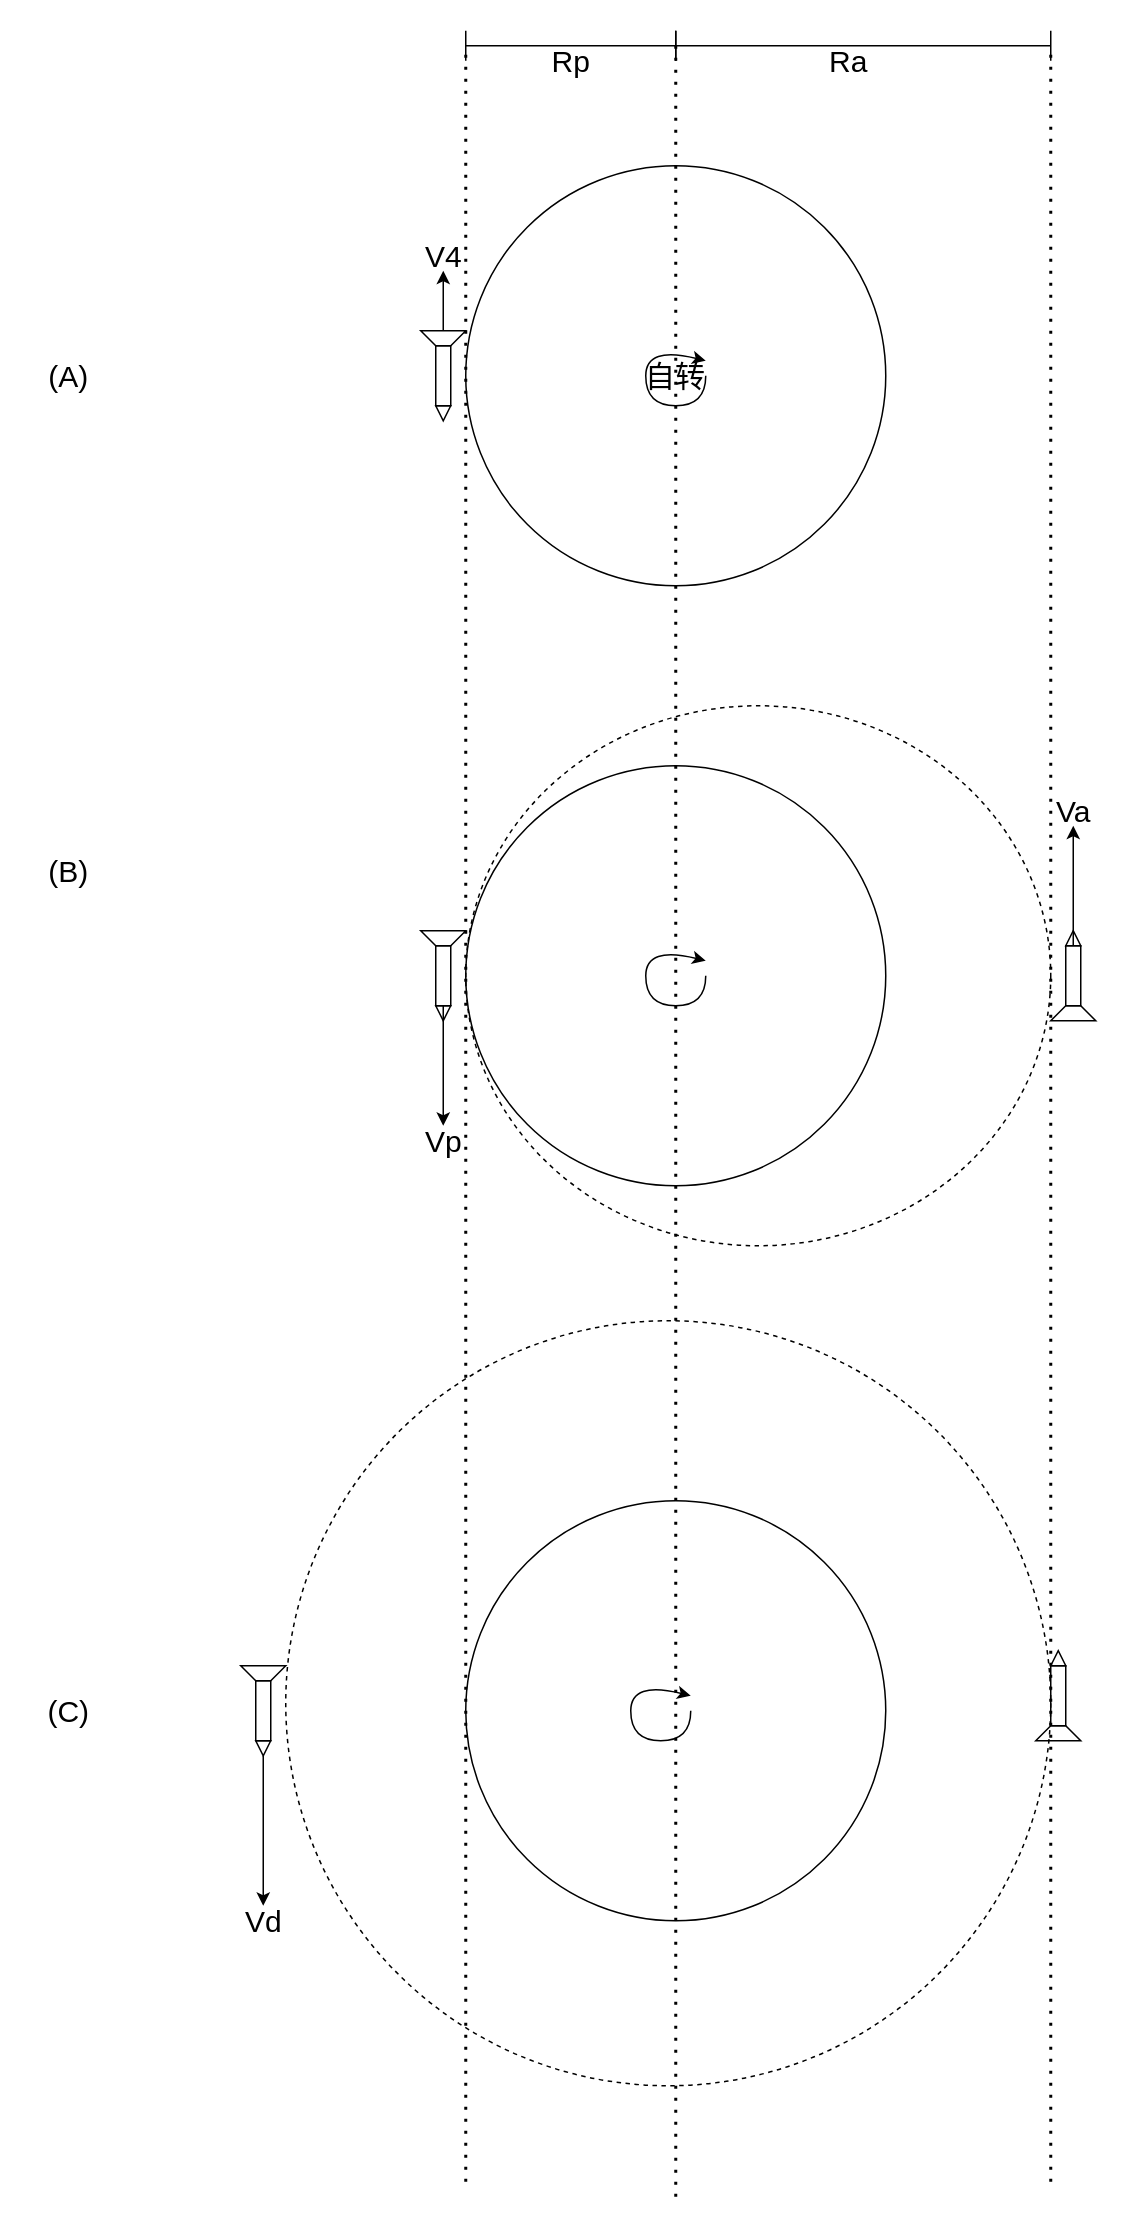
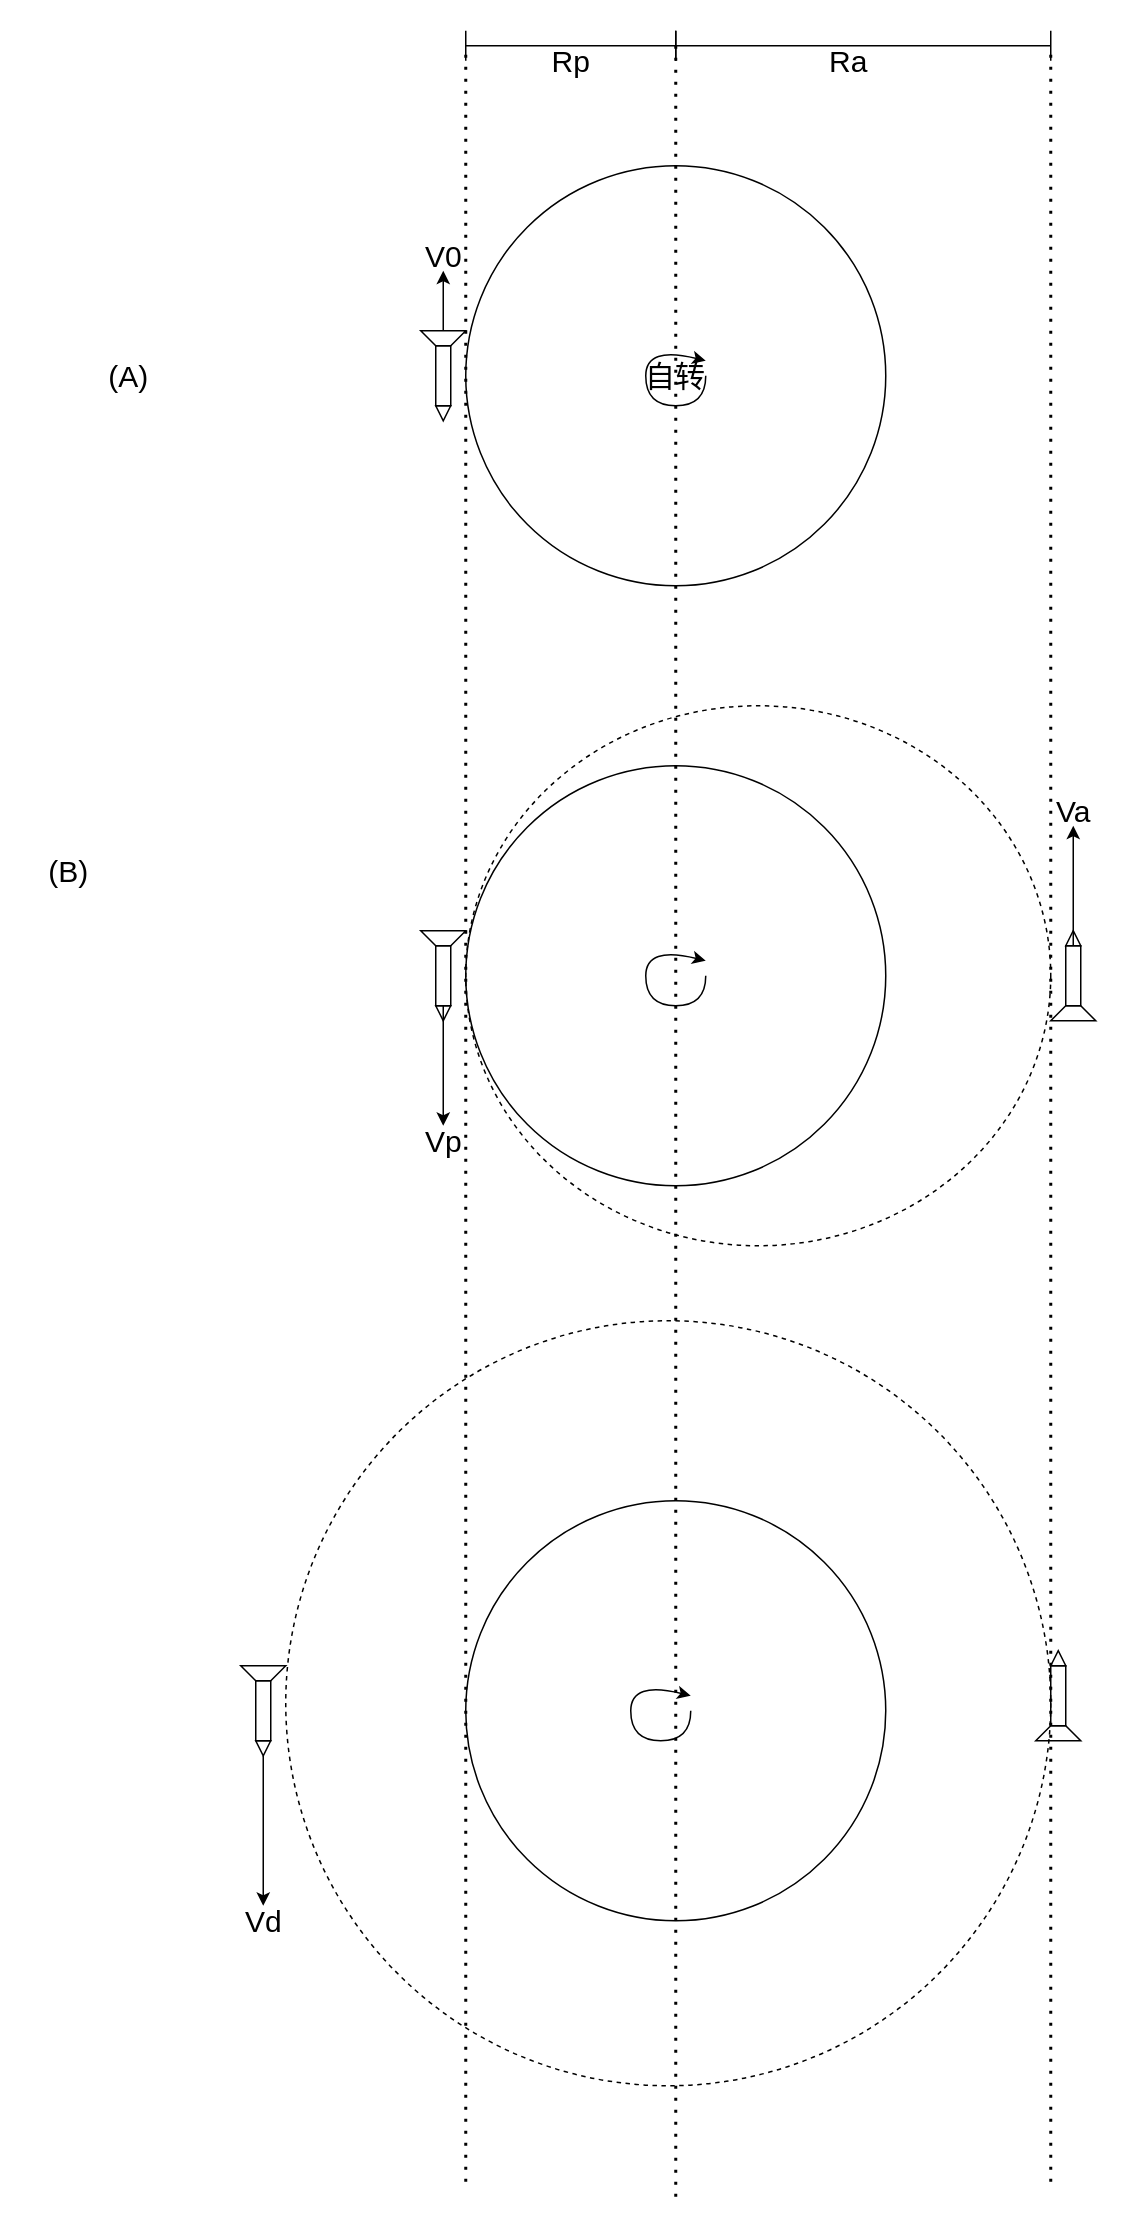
(444, 256) -> (444, 256)
(68, 376) -> (128, 376)
(68, 1711) -> none
